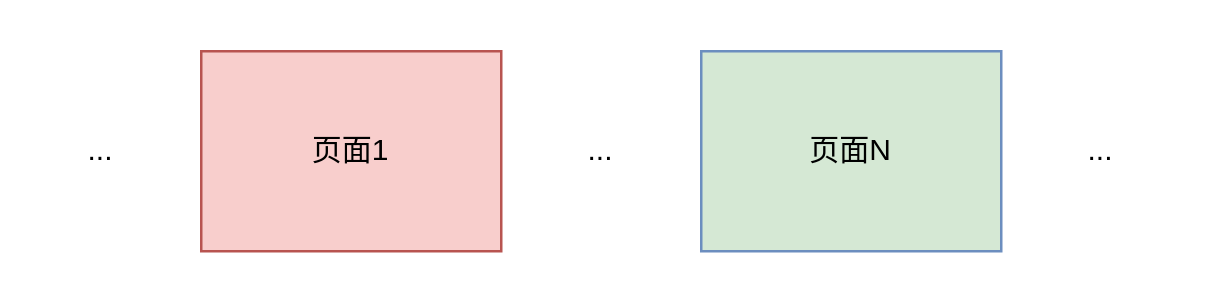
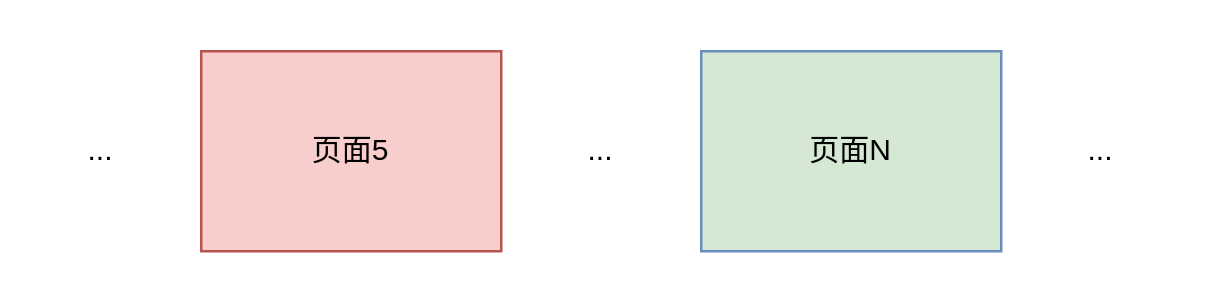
(351, 151) -> (351, 151)
